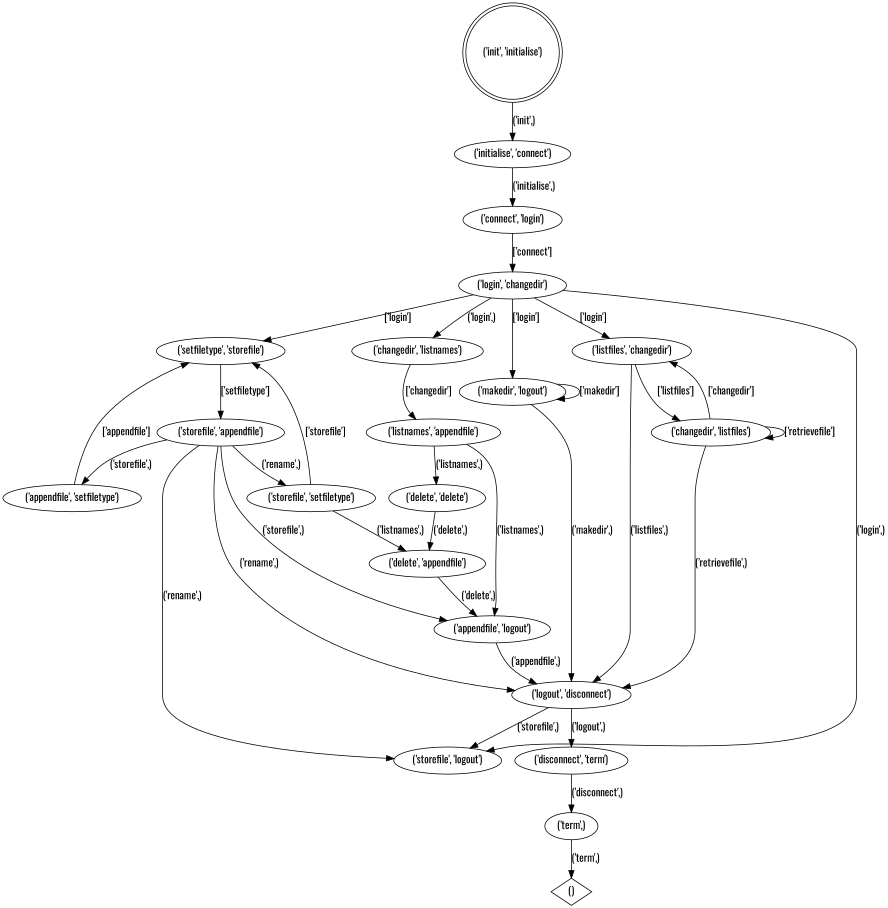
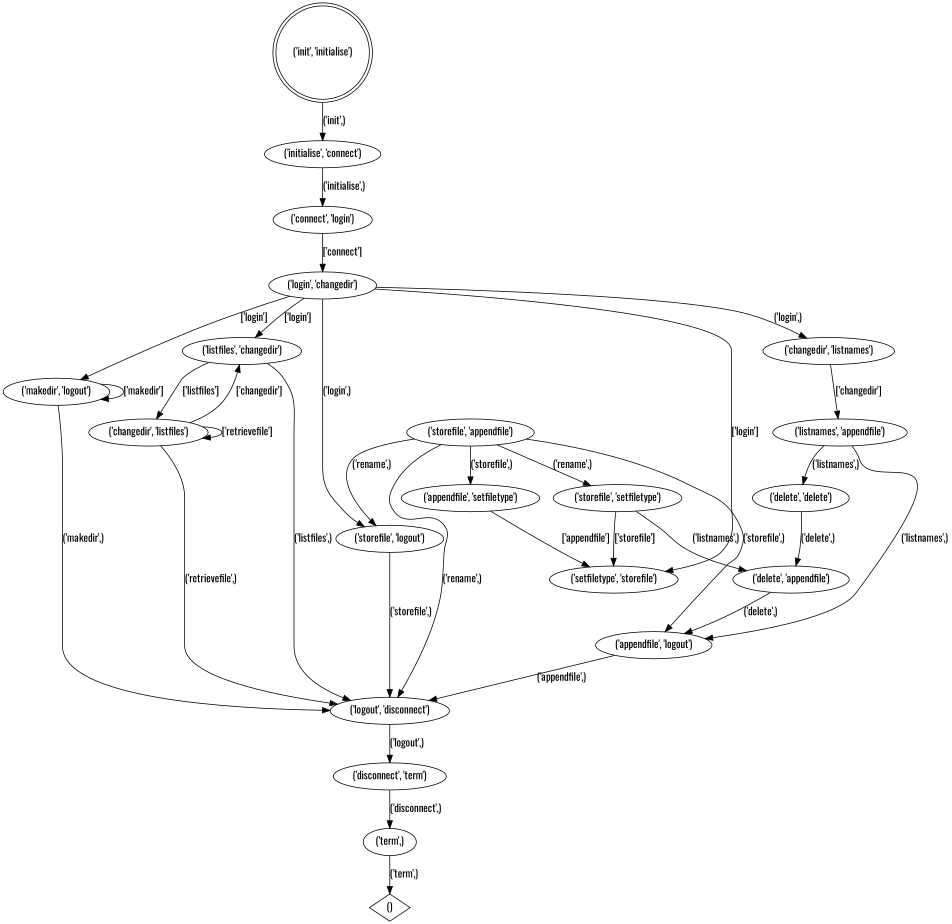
(221, 388) -> none
(513, 726) -> (390, 621)
